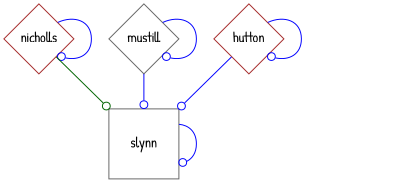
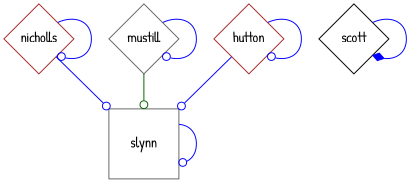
none -> (354, 39)
(80, 80) -> (80, 80)
(144, 87) -> (144, 87)
